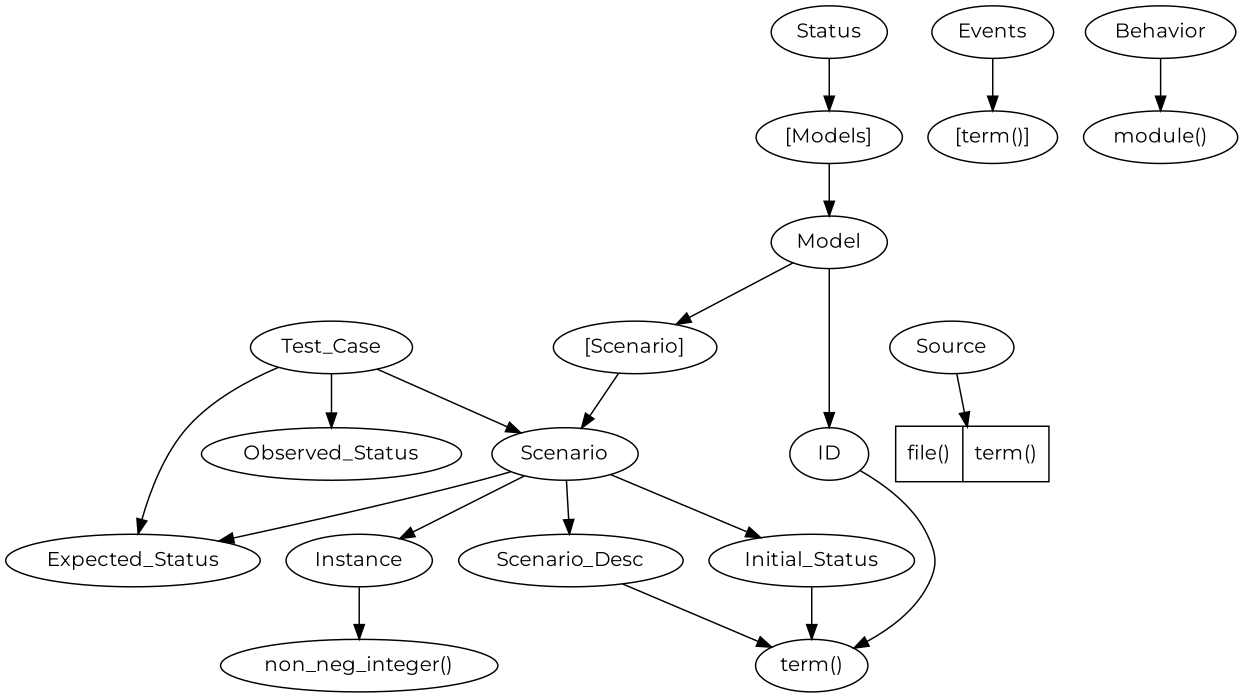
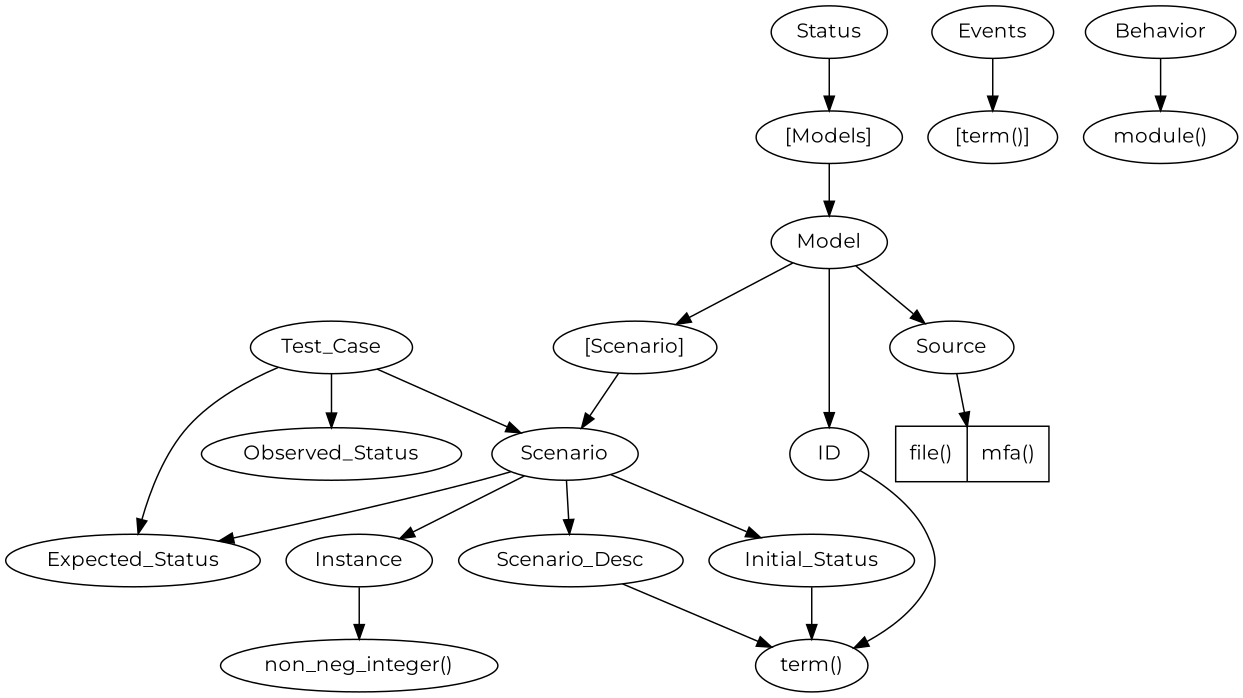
none -> (885, 290)
(1006, 453) -> (1008, 453)
